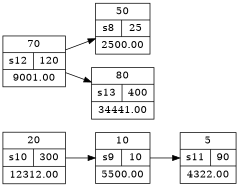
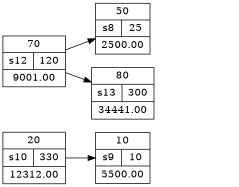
(138, 93) -> (138, 93)
(49, 157) -> (49, 157)
(208, 158) -> none
